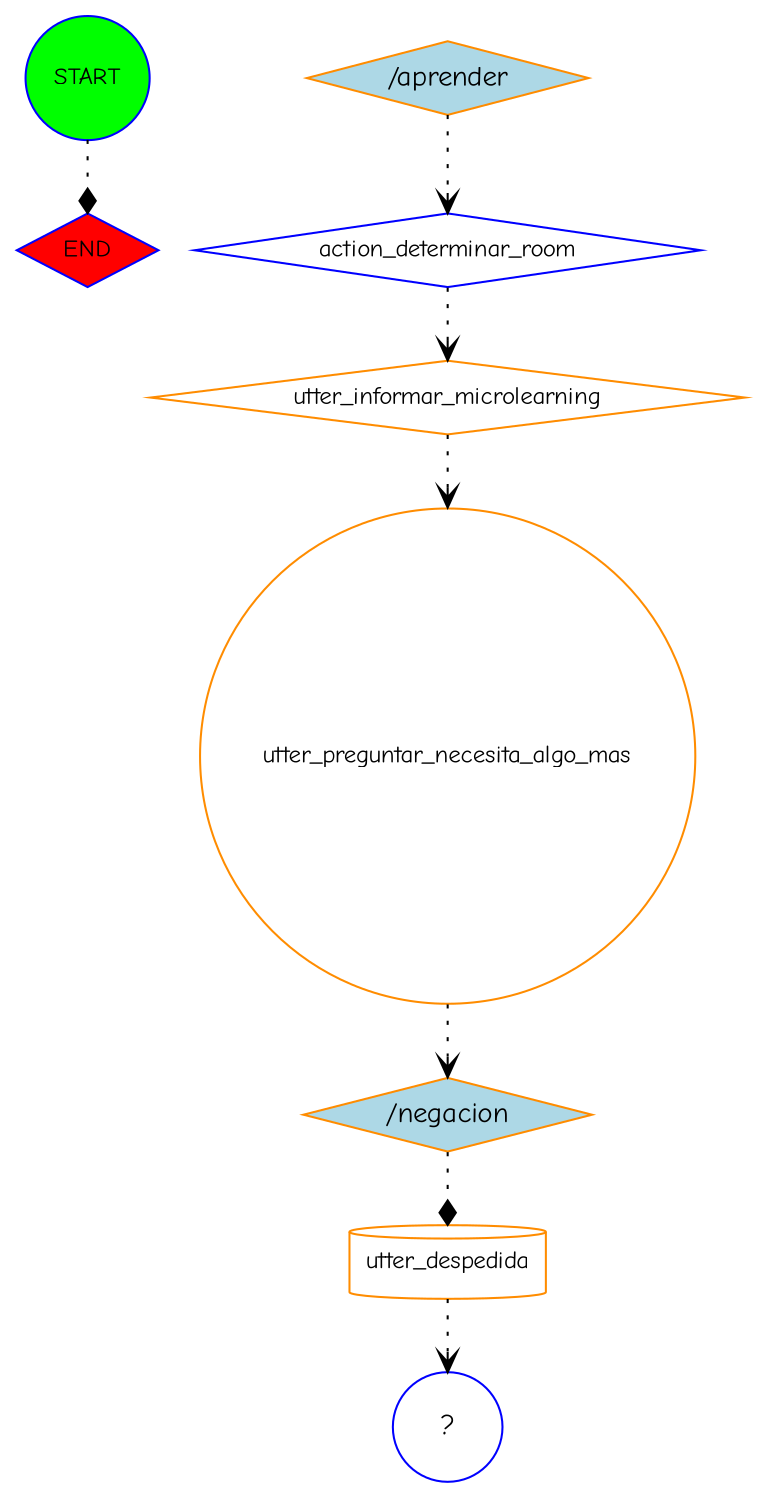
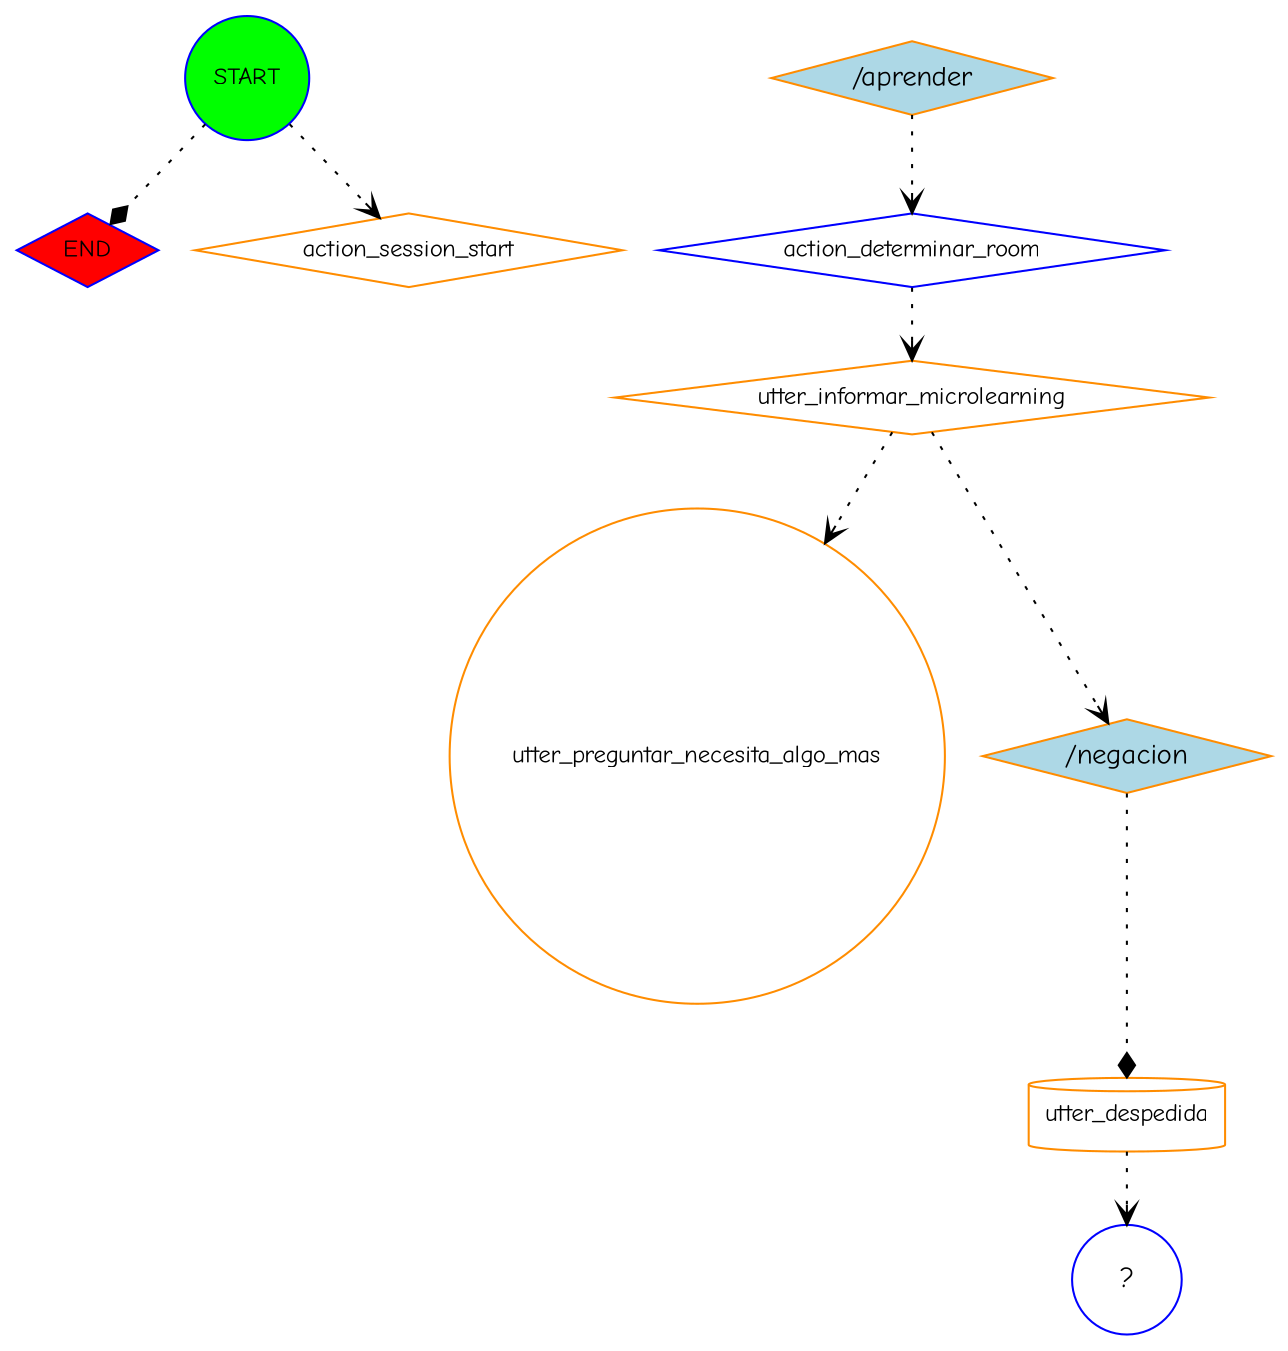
none -> (409, 250)
(448, 1031) -> (1015, 569)
